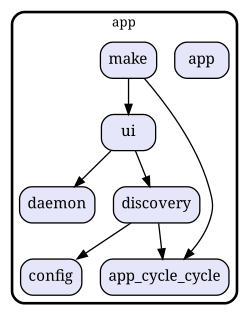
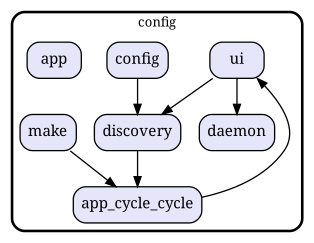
(125, 23) -> (157, 23)
(129, 91) -> (277, 160)
(108, 238) -> (138, 91)
